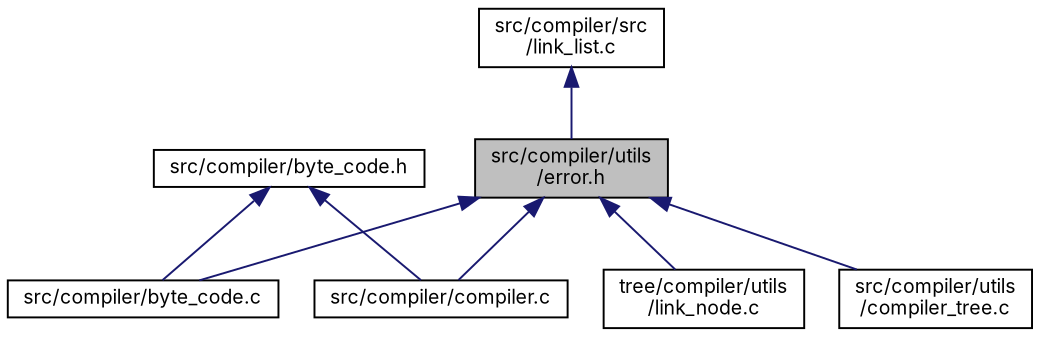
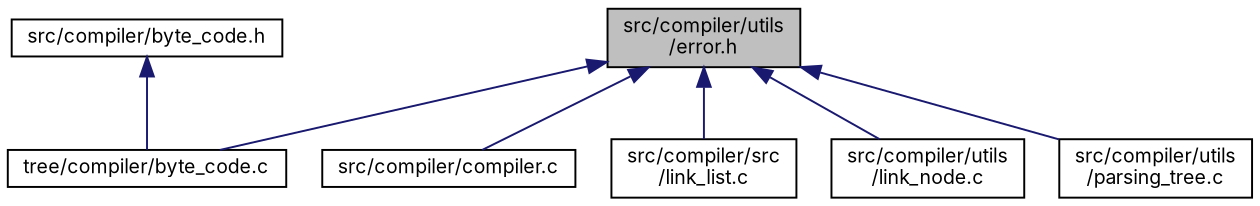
(572, 113) -> (704, 113)
(375, 242) -> none
(143, 299) -> (147, 168)
(704, 299) -> (928, 168)
(936, 299) -> (1156, 168)
